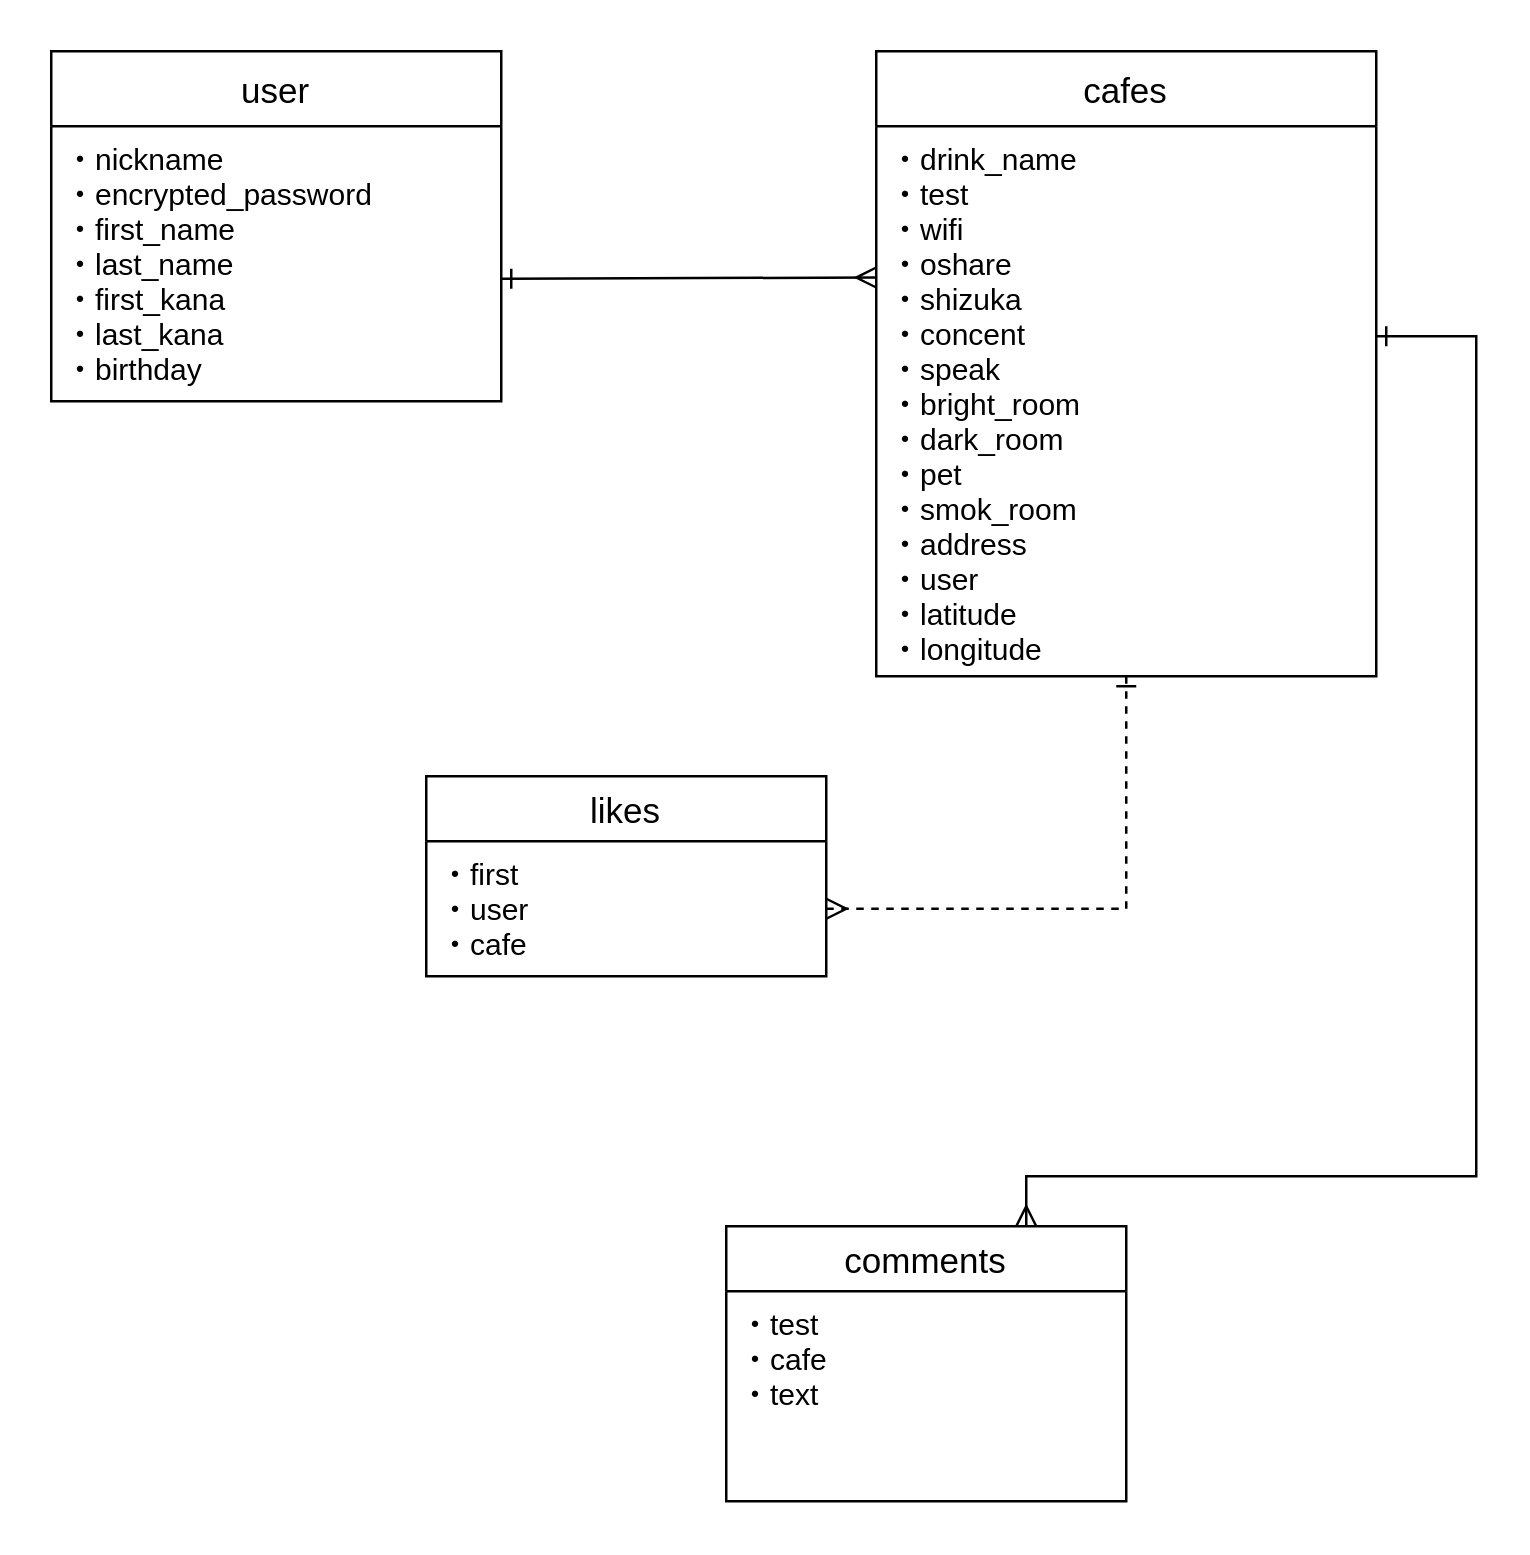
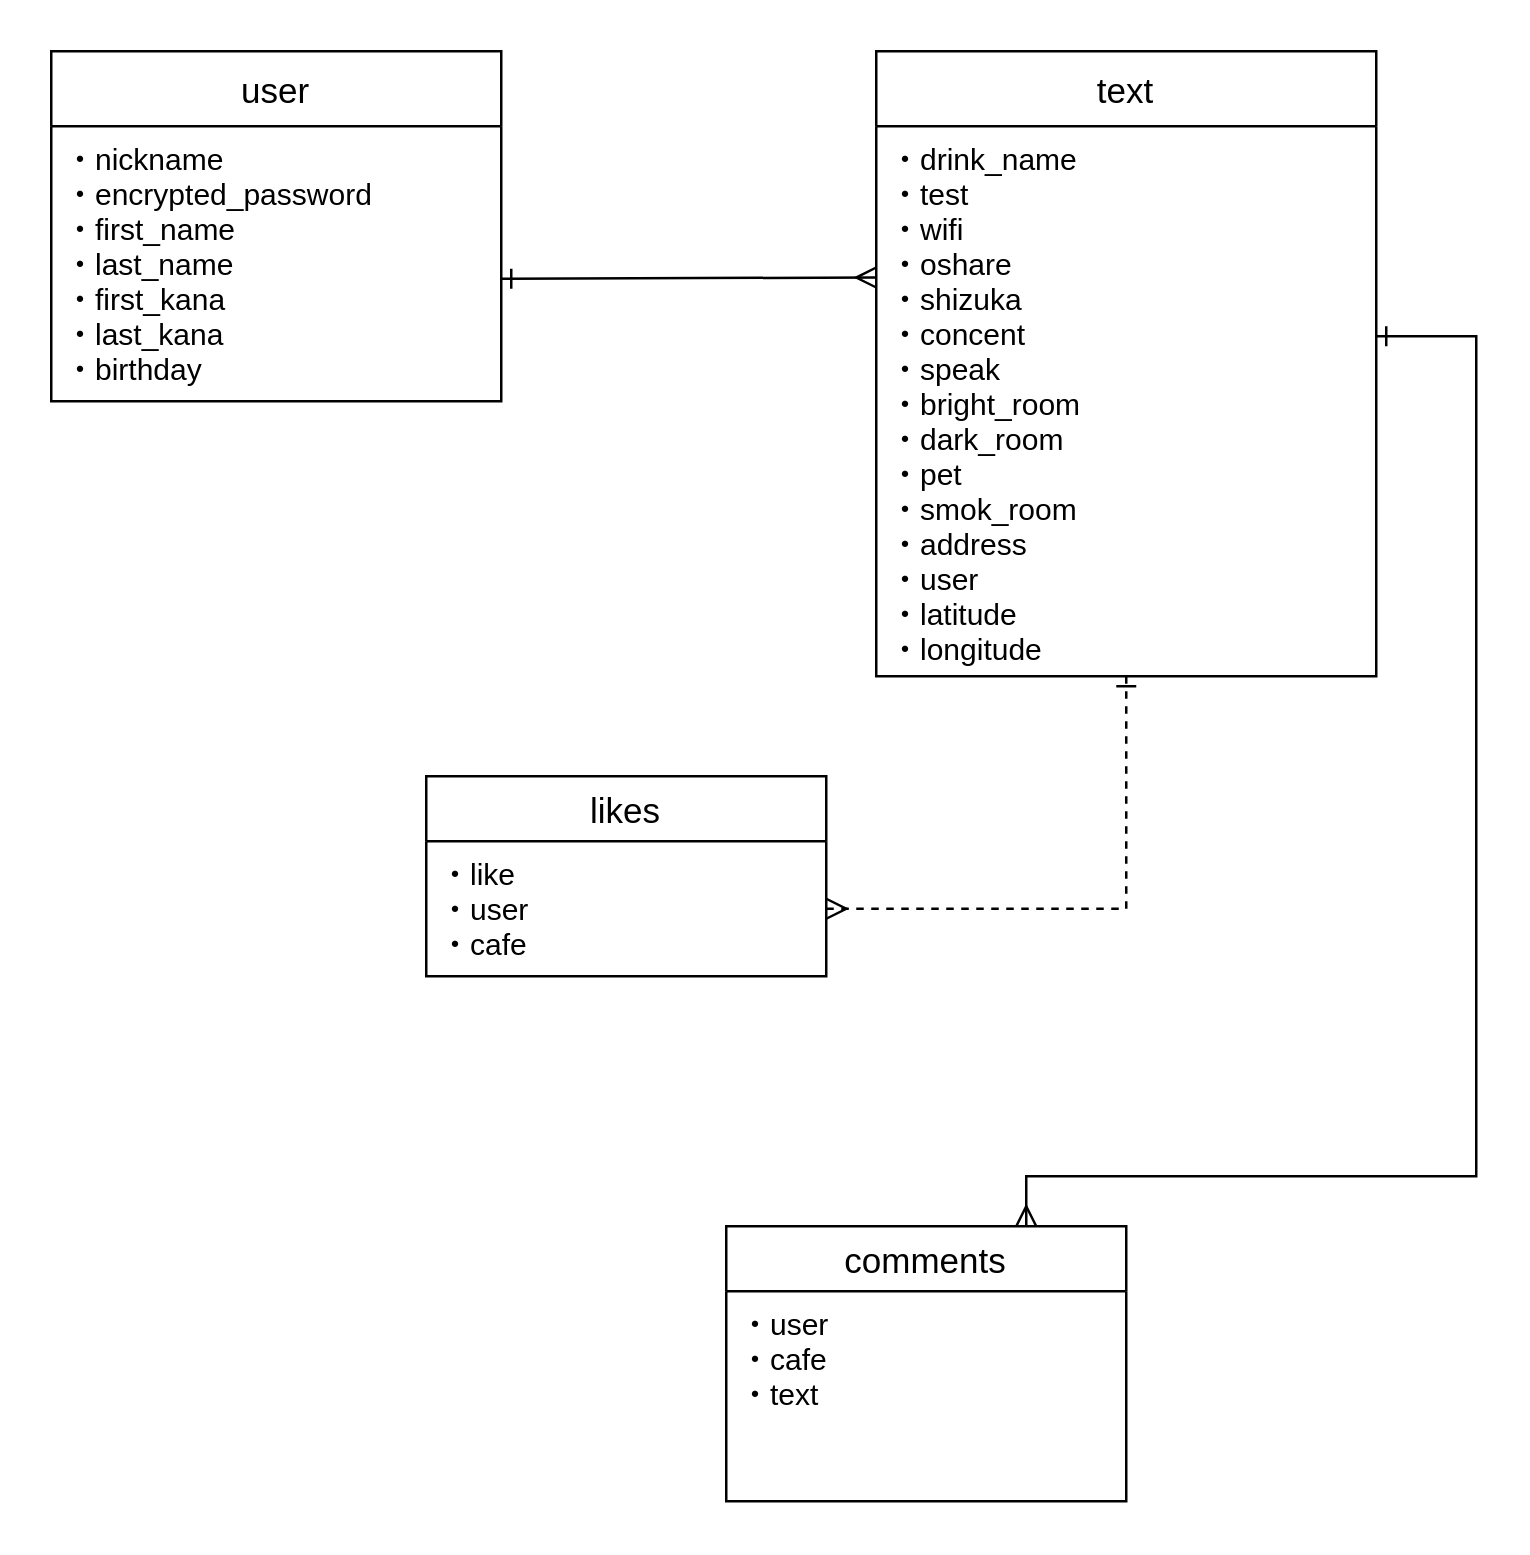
(1125, 91) -> (1125, 91)
(493, 875) -> (481, 875)
(789, 1325) -> (789, 1325)
